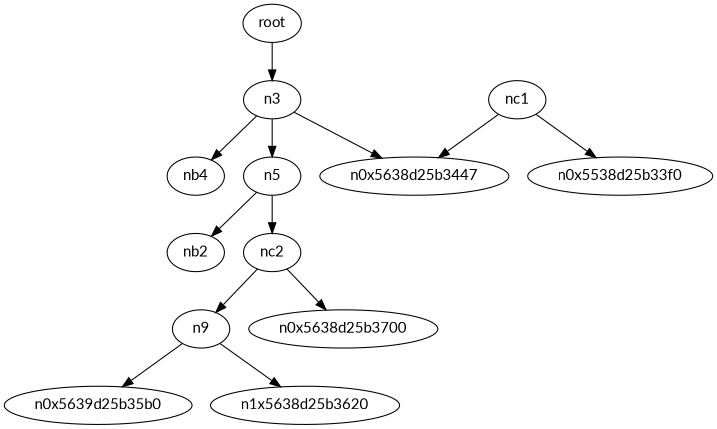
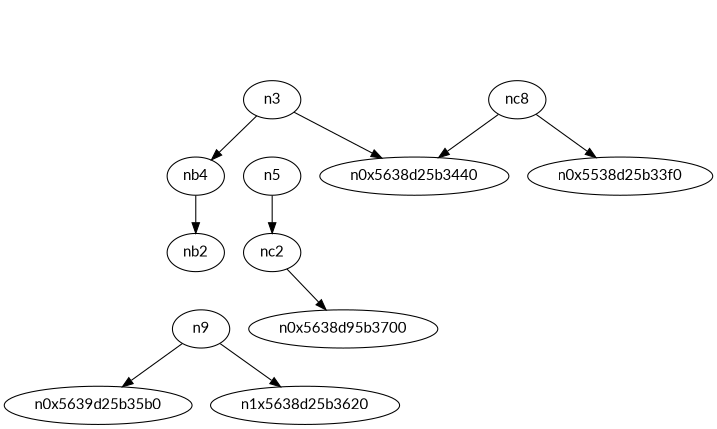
(272, 23) -> none
(517, 100) -> (517, 100)
(272, 133) -> none
(414, 176) -> (414, 176)
(238, 211) -> (196, 209)
(240, 287) -> none
(343, 329) -> (343, 329)
